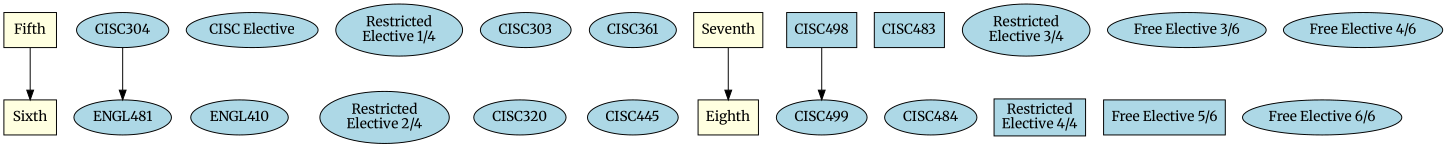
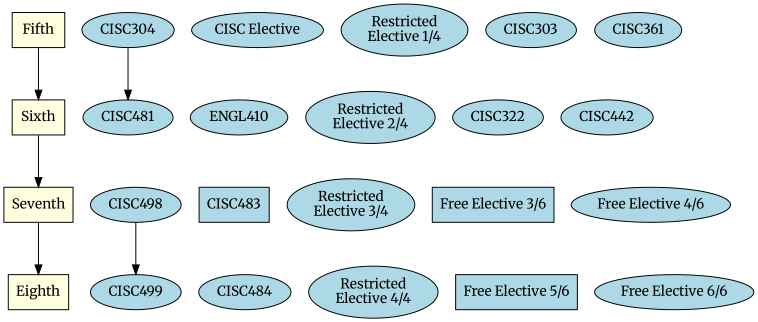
(822, 30) -> (136, 205)
(1187, 30) -> (493, 205)
(123, 117) -> (128, 117)
(520, 117) -> (498, 117)
(633, 117) -> (607, 117)
(1040, 117) -> (373, 292)
none -> (38, 156)
